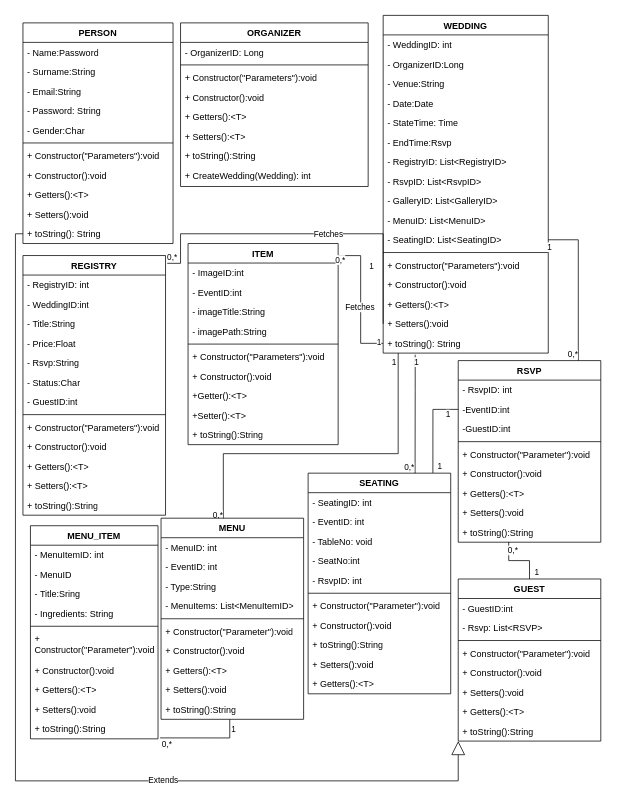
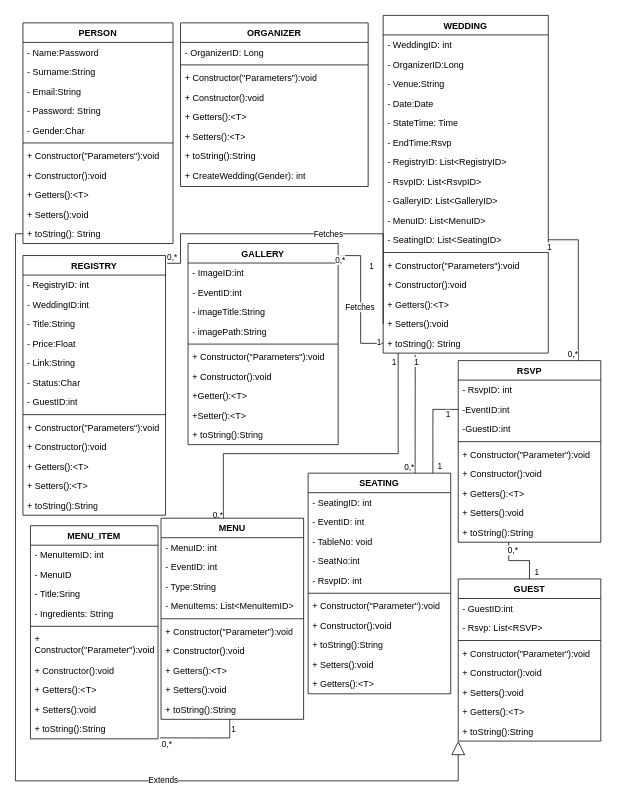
(251, 176) -> (250, 176)
(263, 254) -> (263, 254)
(57, 364) -> (55, 364)
